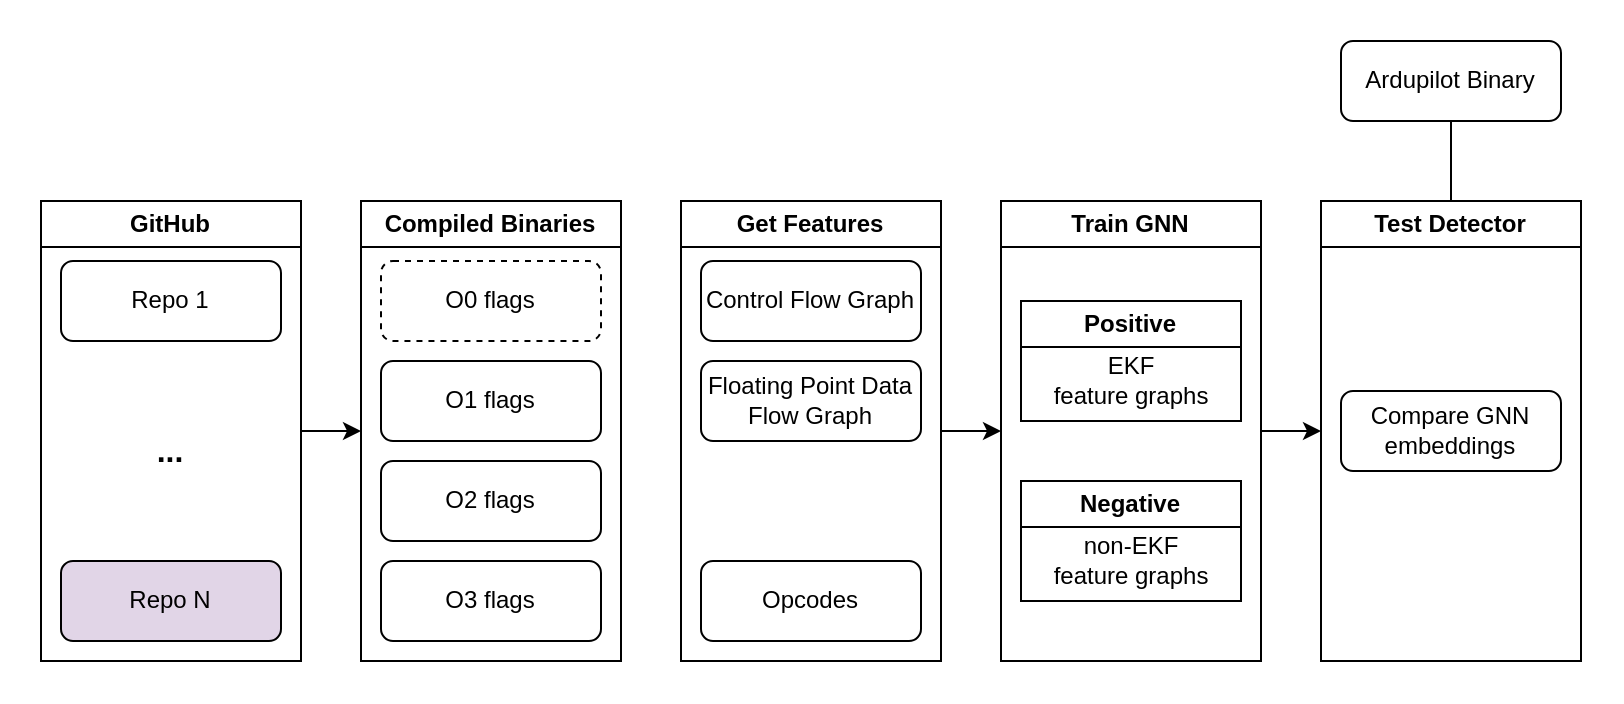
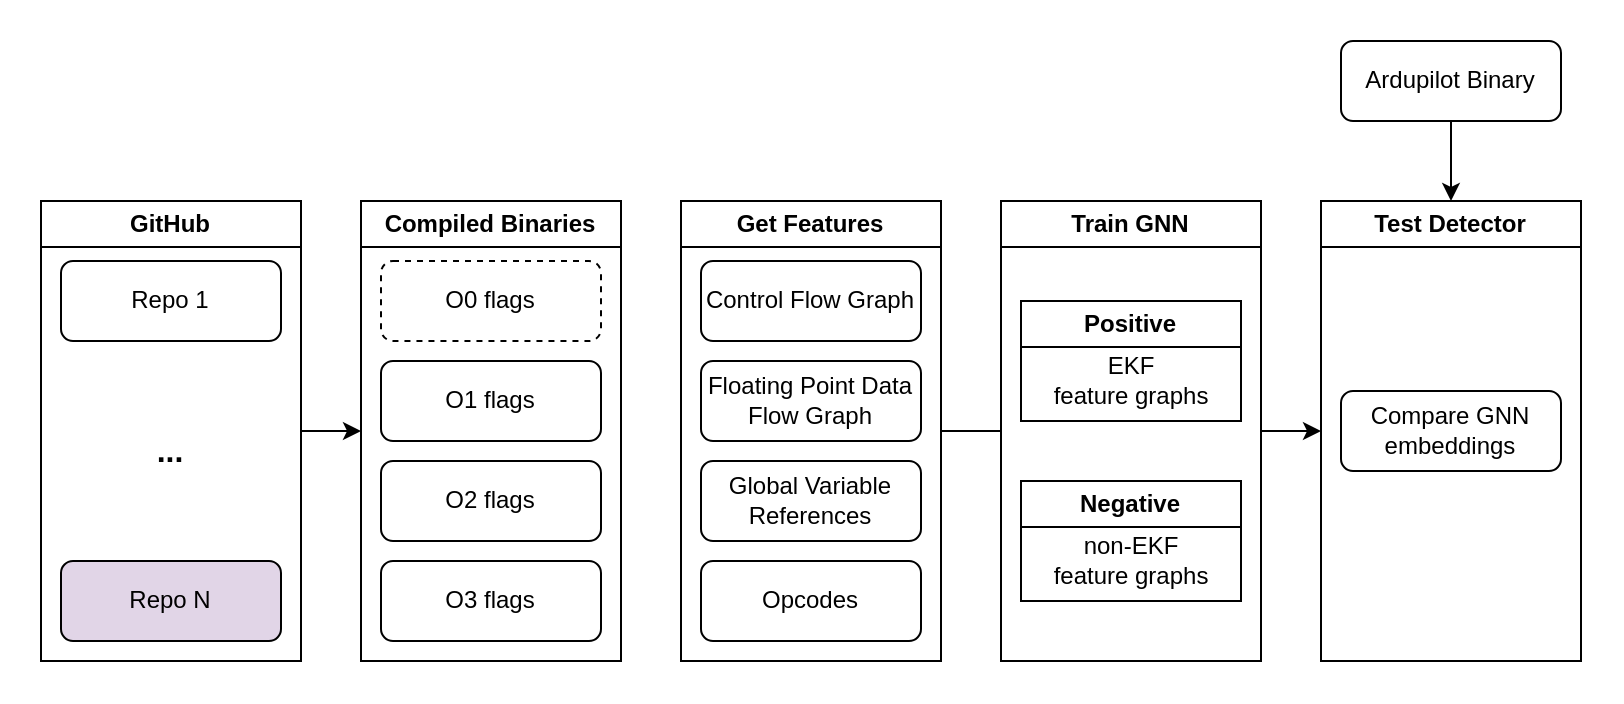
(1451, 191) -> (1451, 186)
(986, 431) -> (991, 431)
none -> (811, 501)
